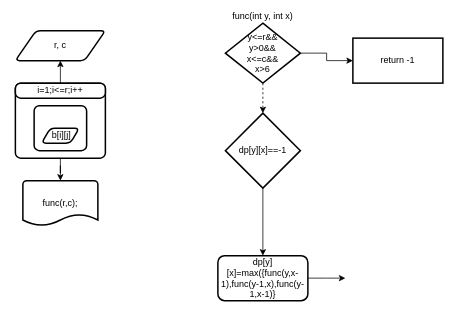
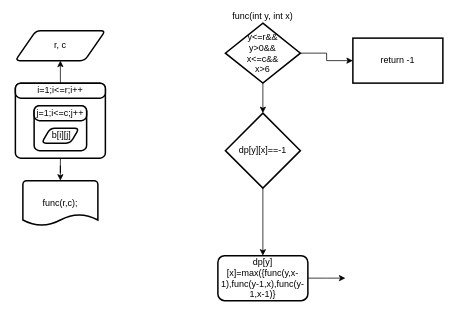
(263, 95) -> (263, 95)
none -> (60, 113)
